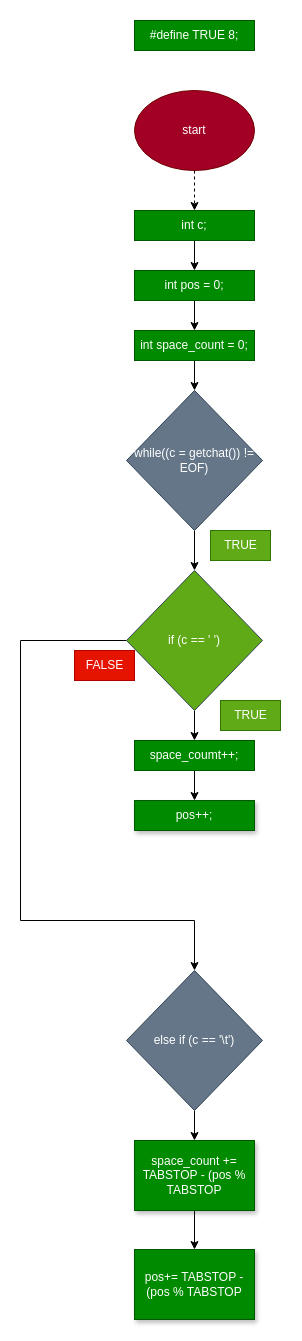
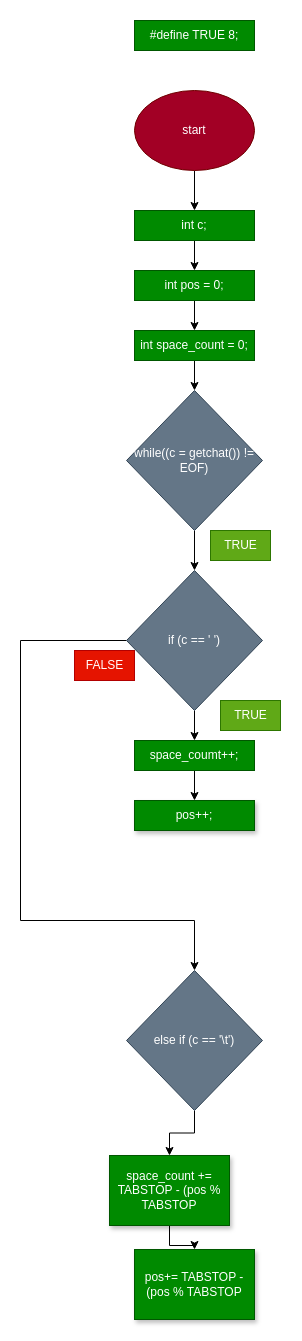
(195, 187) -> (195, 187)
(195, 641) -> (195, 641)
(195, 1176) -> (170, 1191)
